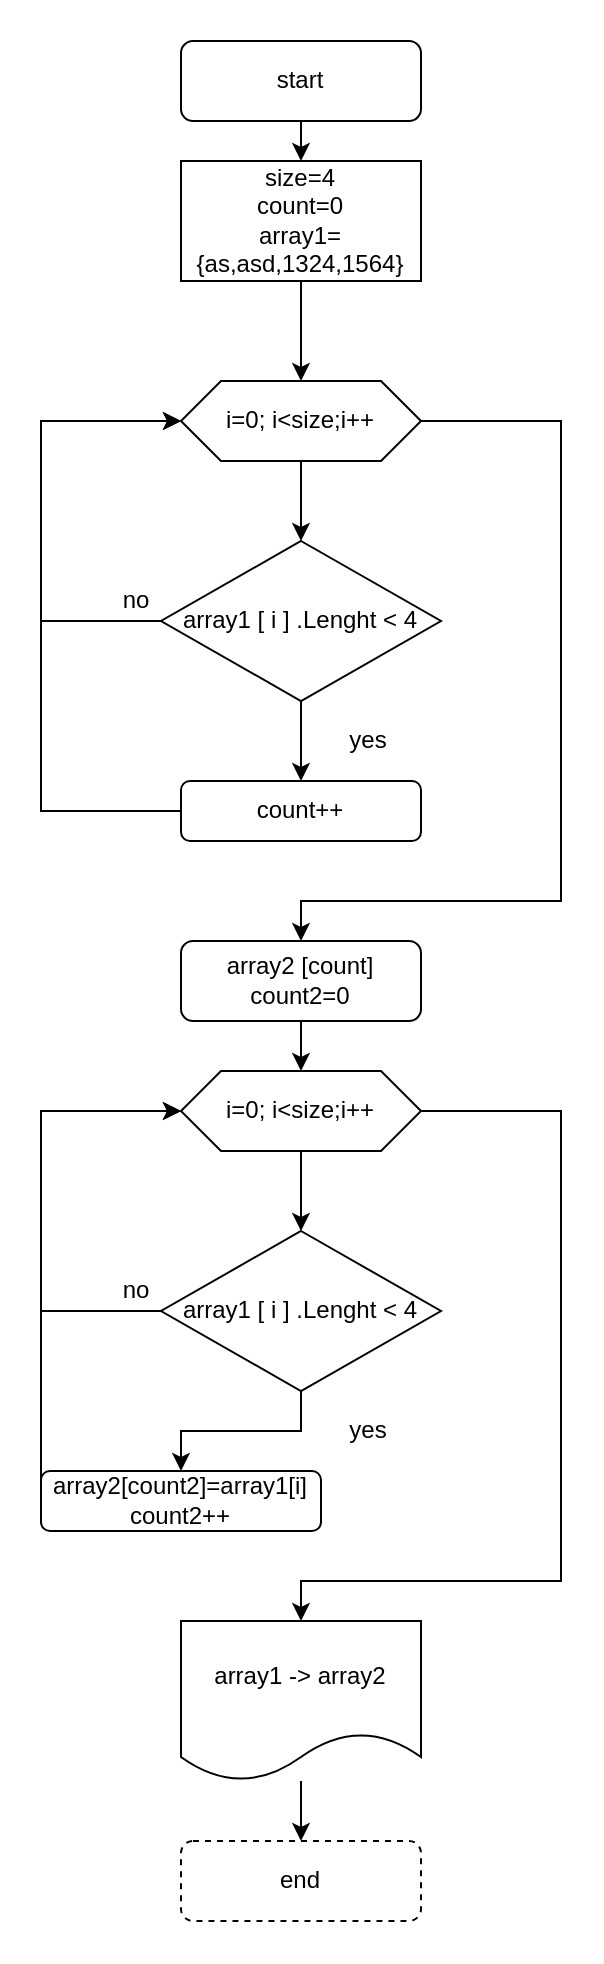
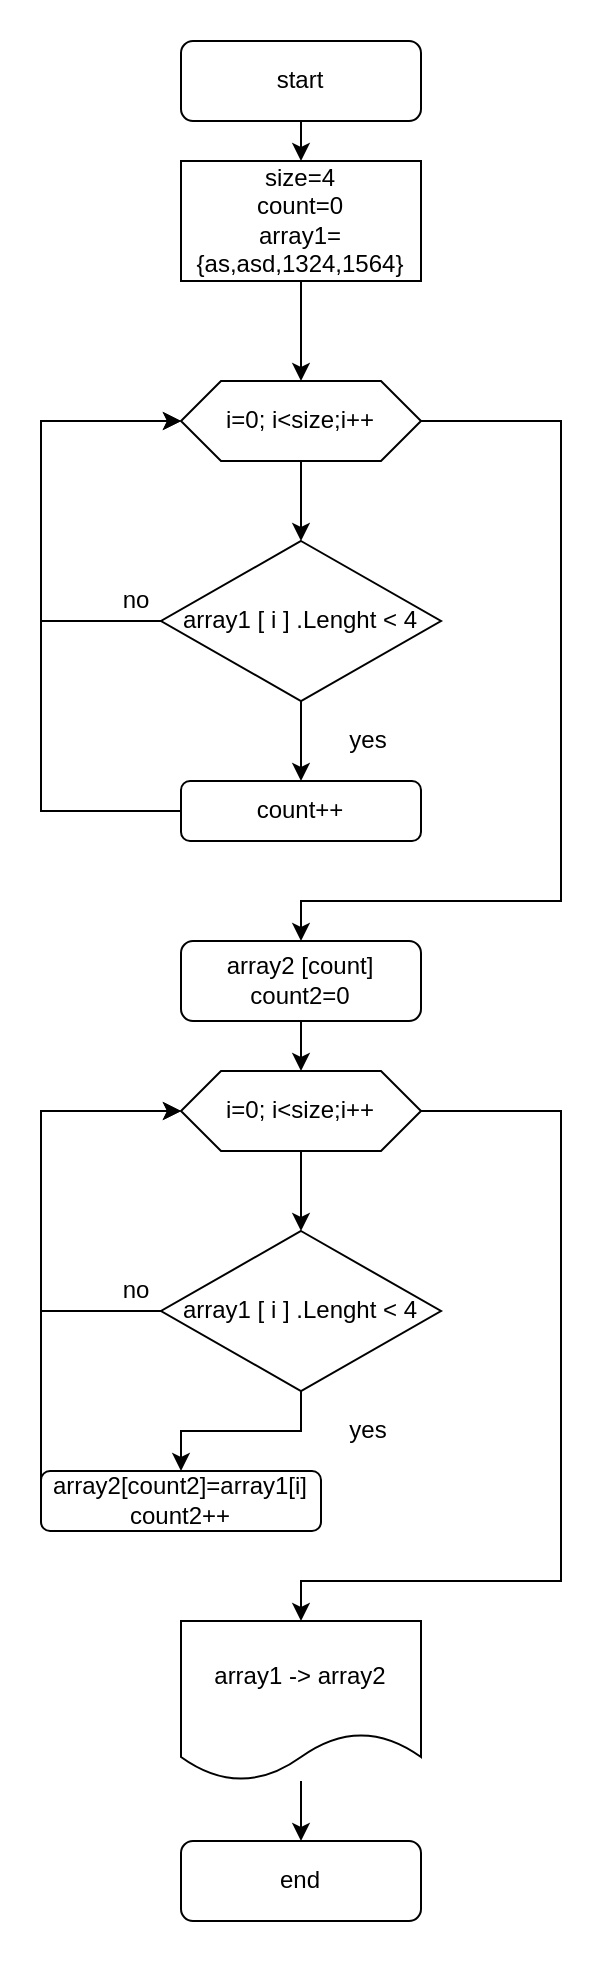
(301, 1881) -> (301, 1881)
